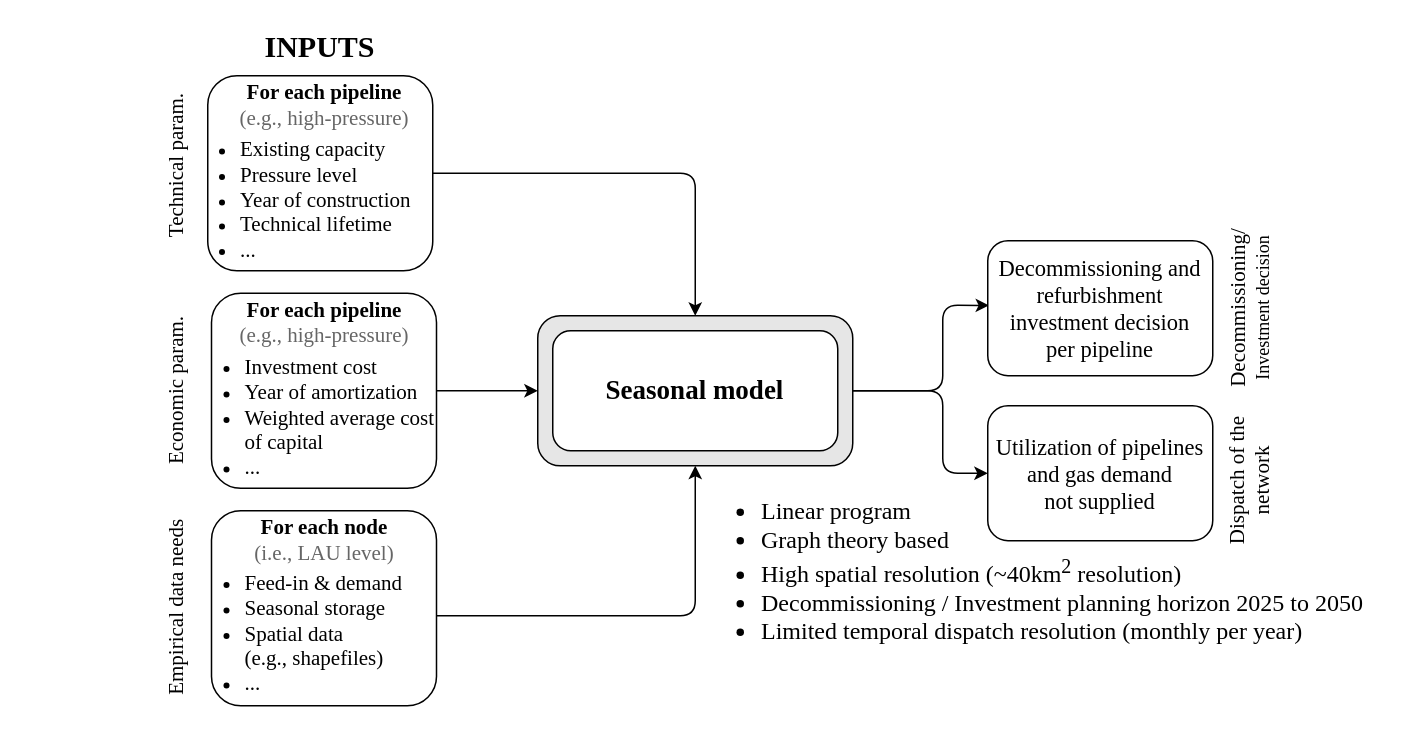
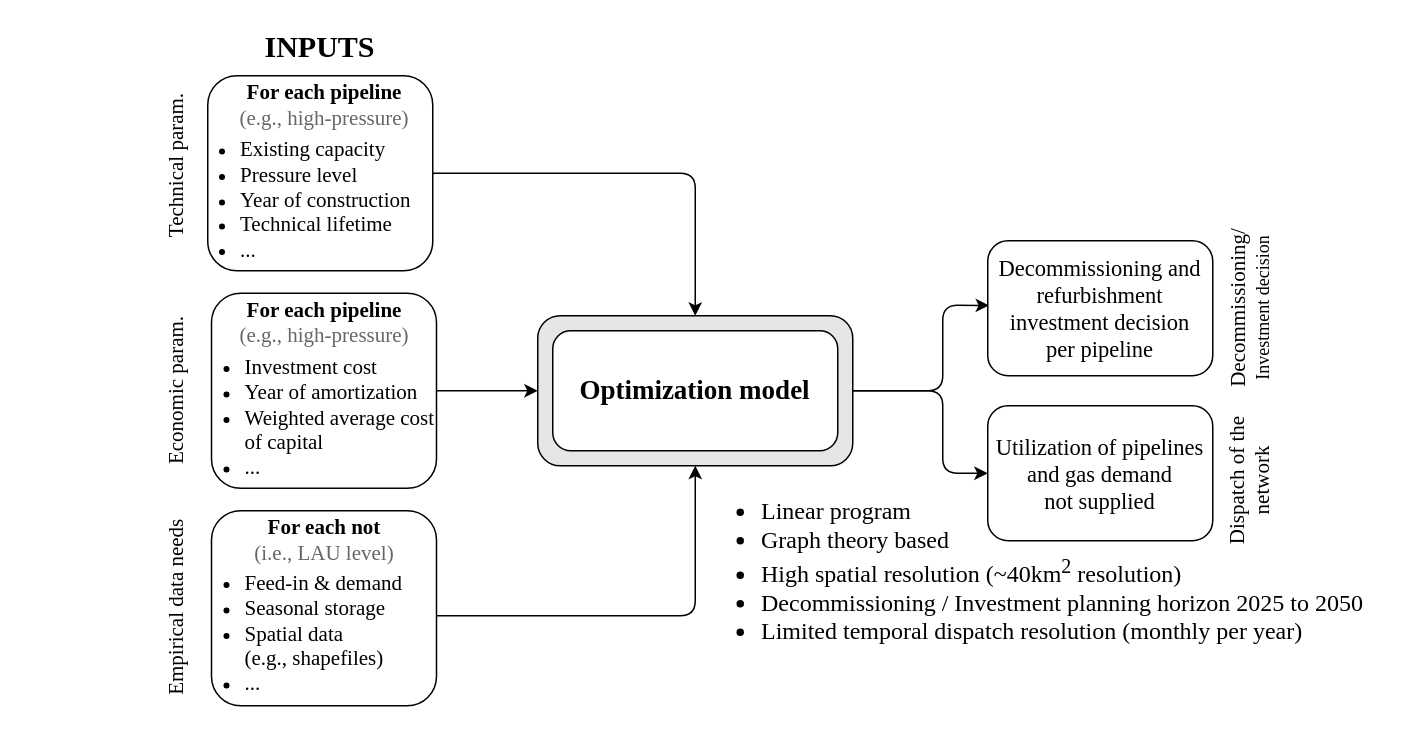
(695, 391) -> (695, 391)
(325, 541) -> (325, 541)
